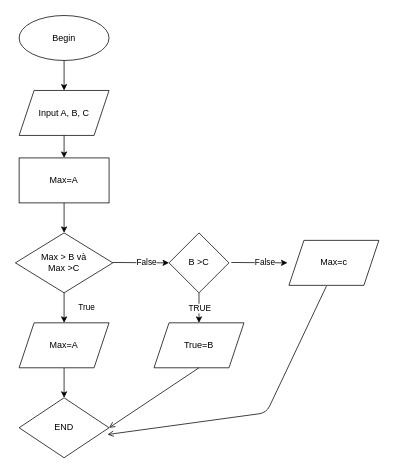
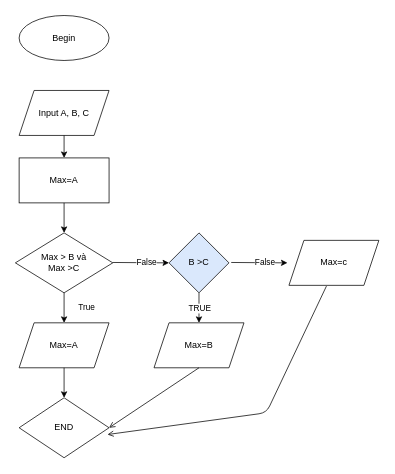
(64, 84) -> none
(199, 263) -> (199, 263)
(199, 345) -> (199, 345)
